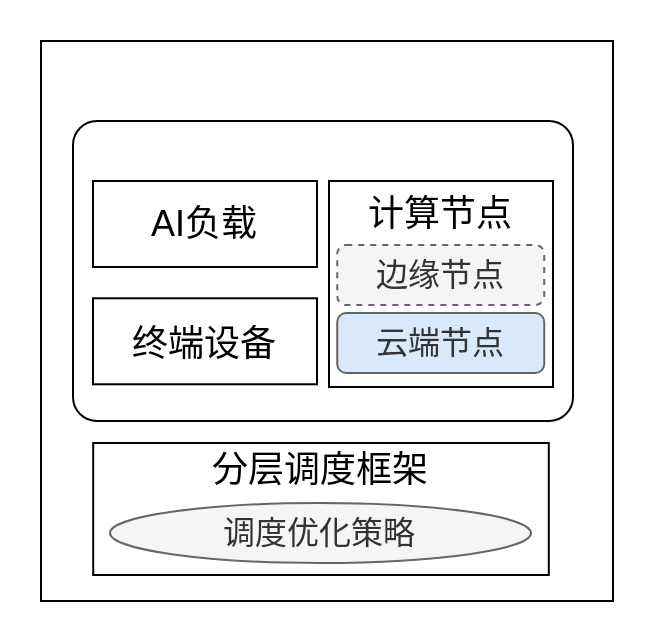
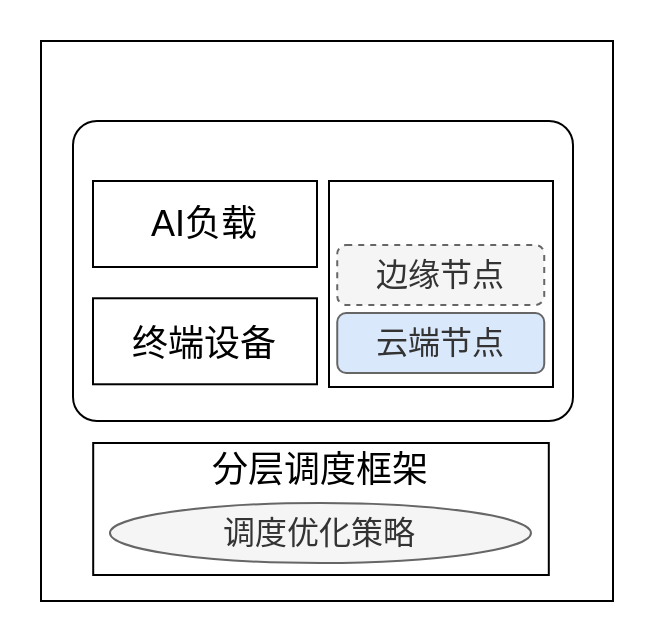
(441, 215) -> none
